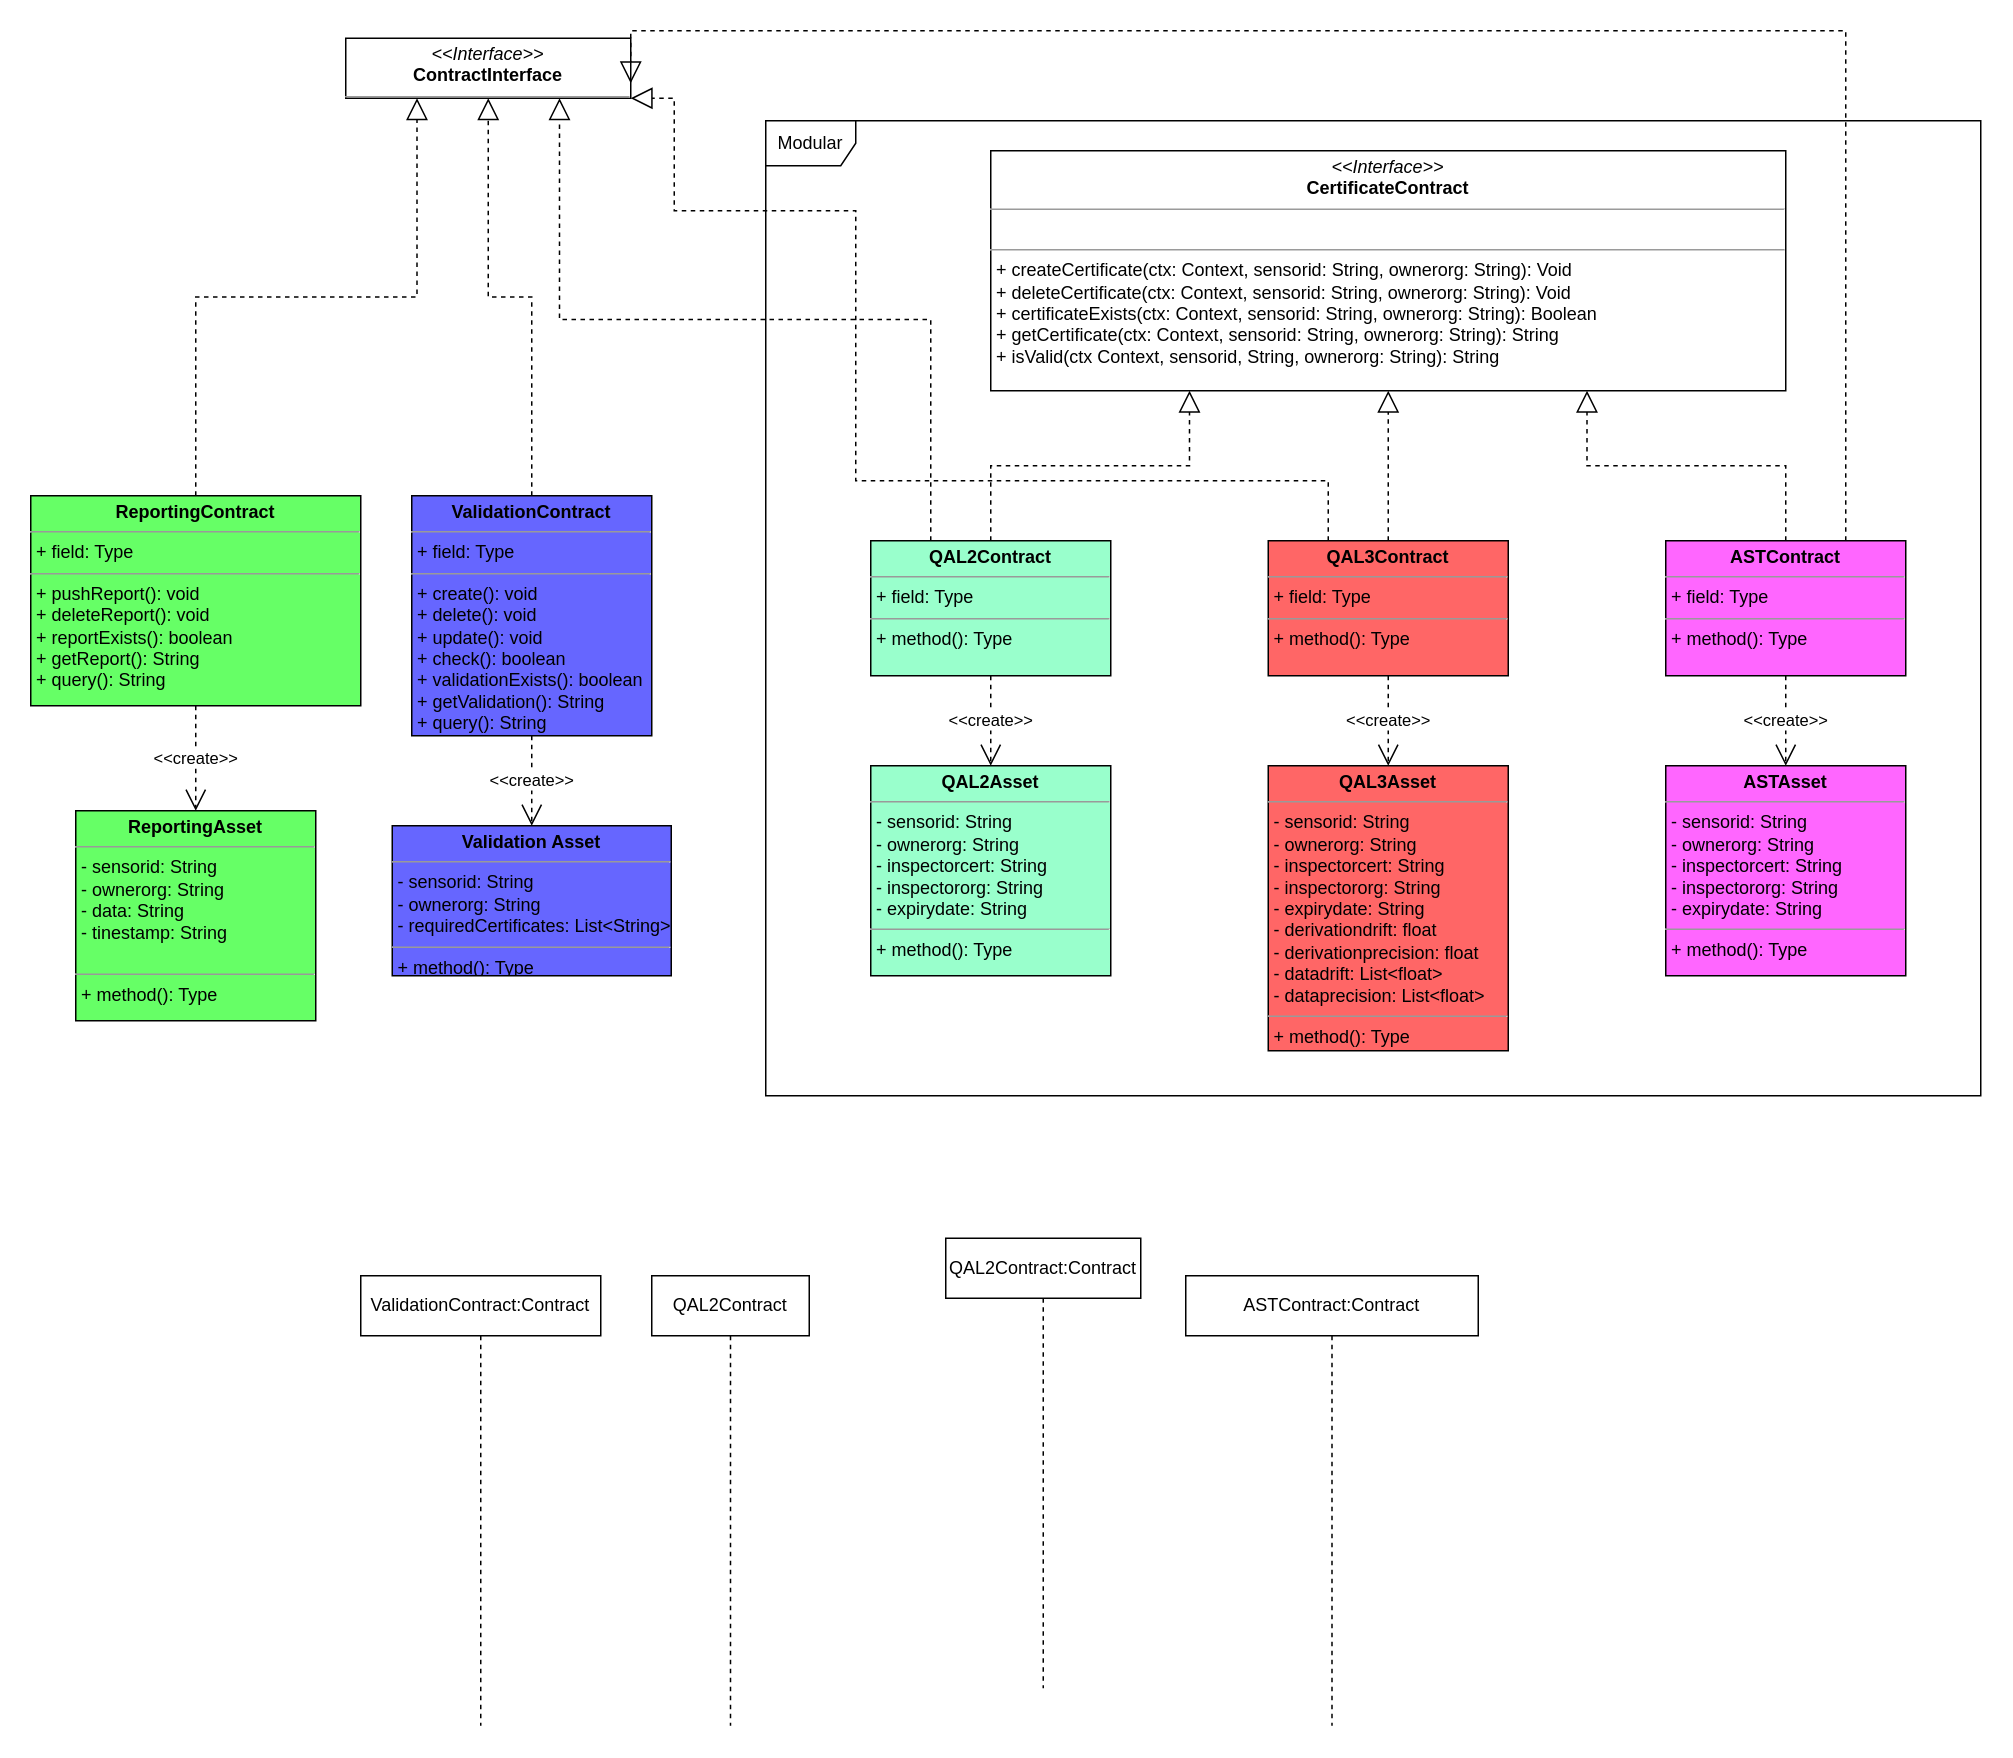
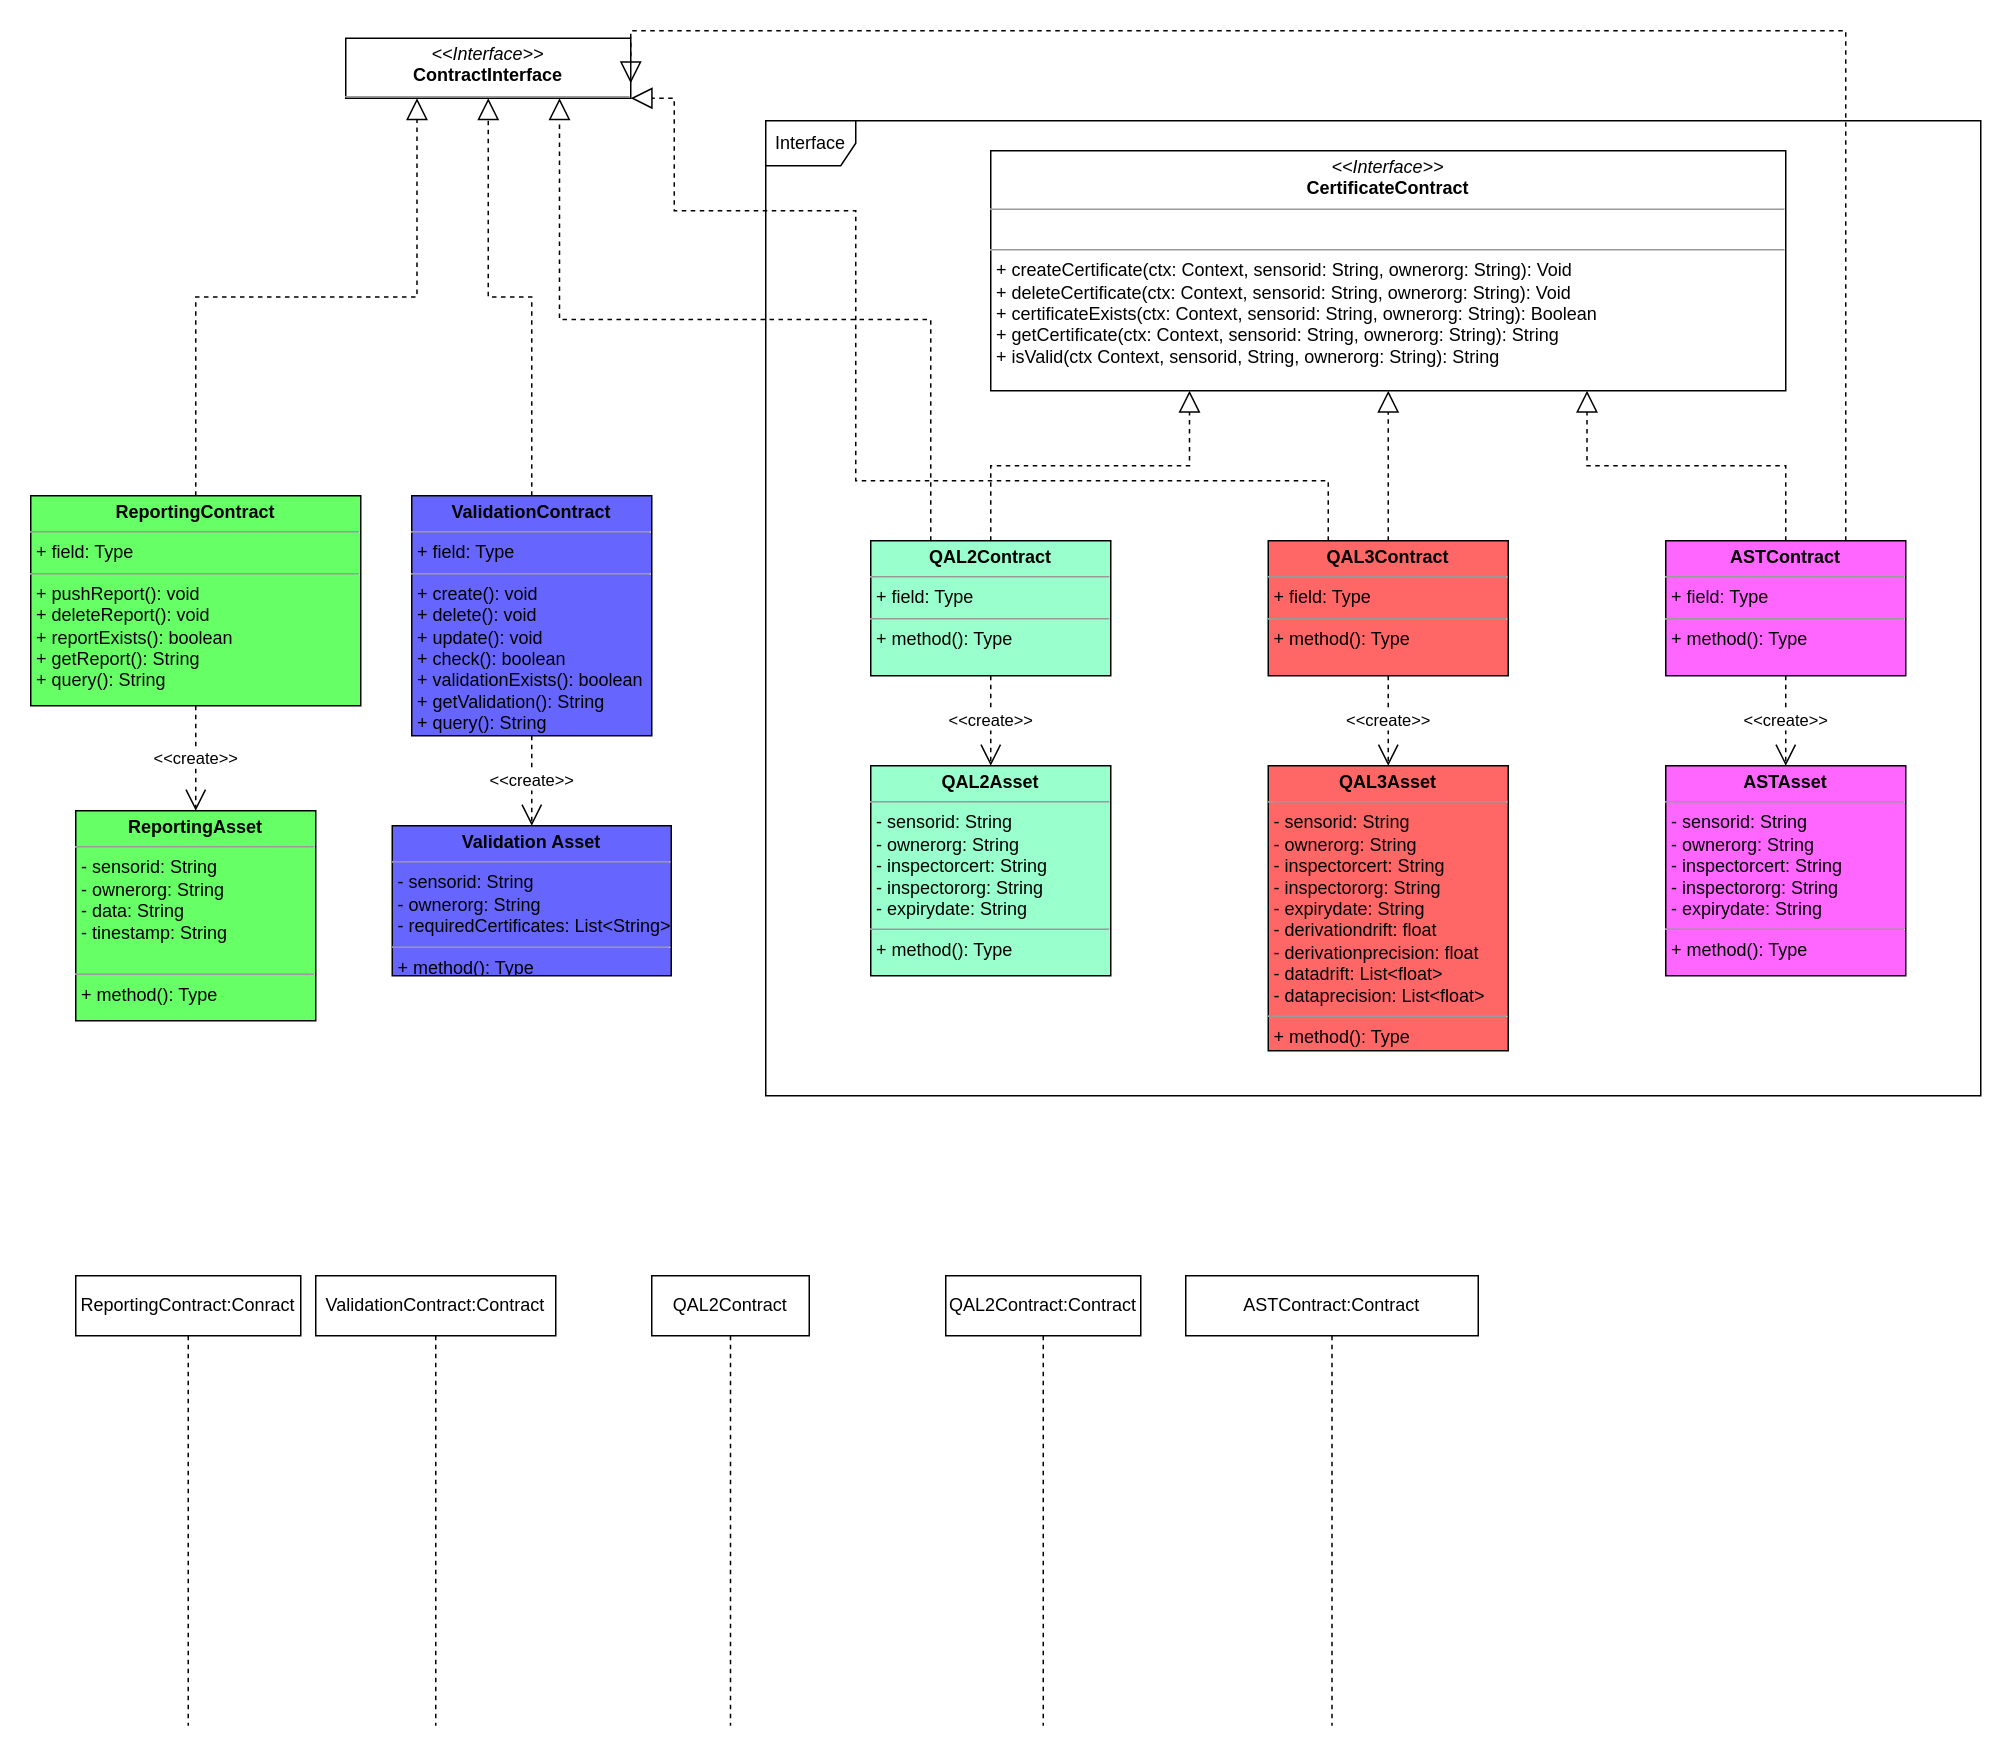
(811, 143) -> (811, 143)
(1043, 1463) -> (1043, 1501)
none -> (188, 1501)
(481, 1501) -> (436, 1501)
